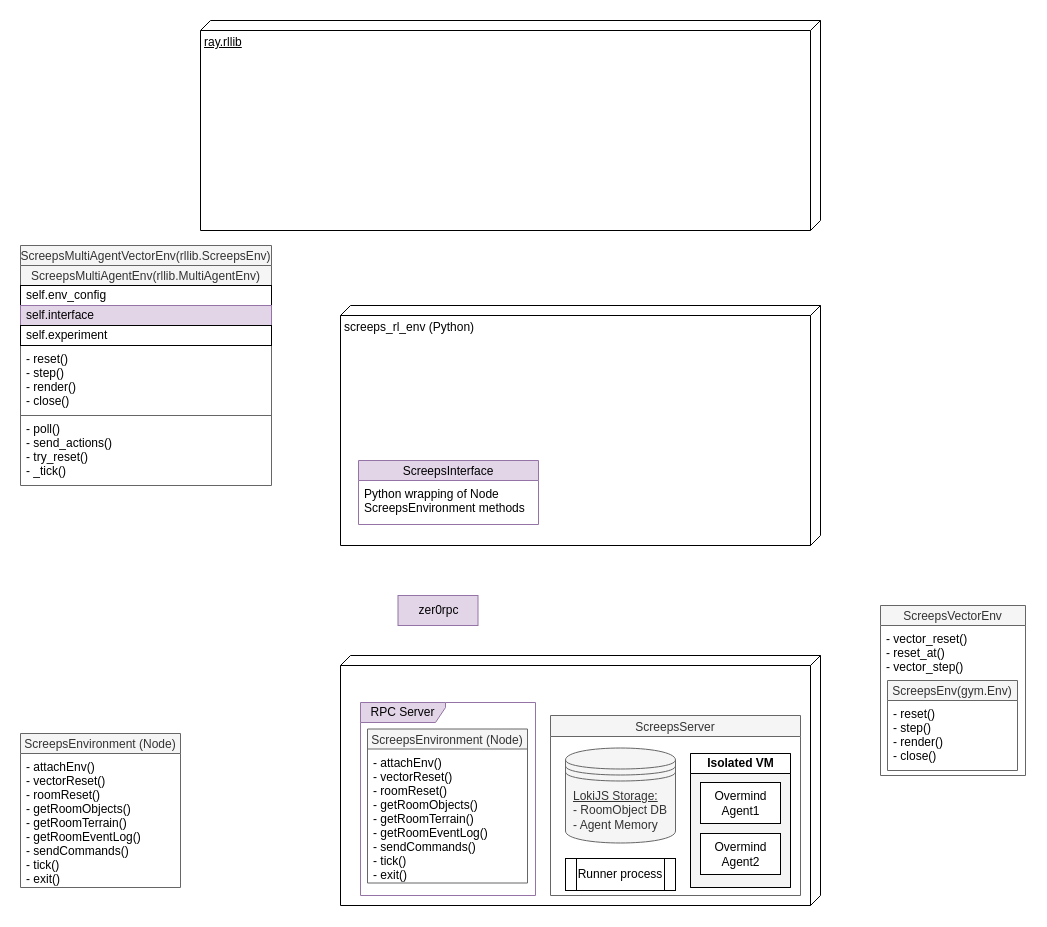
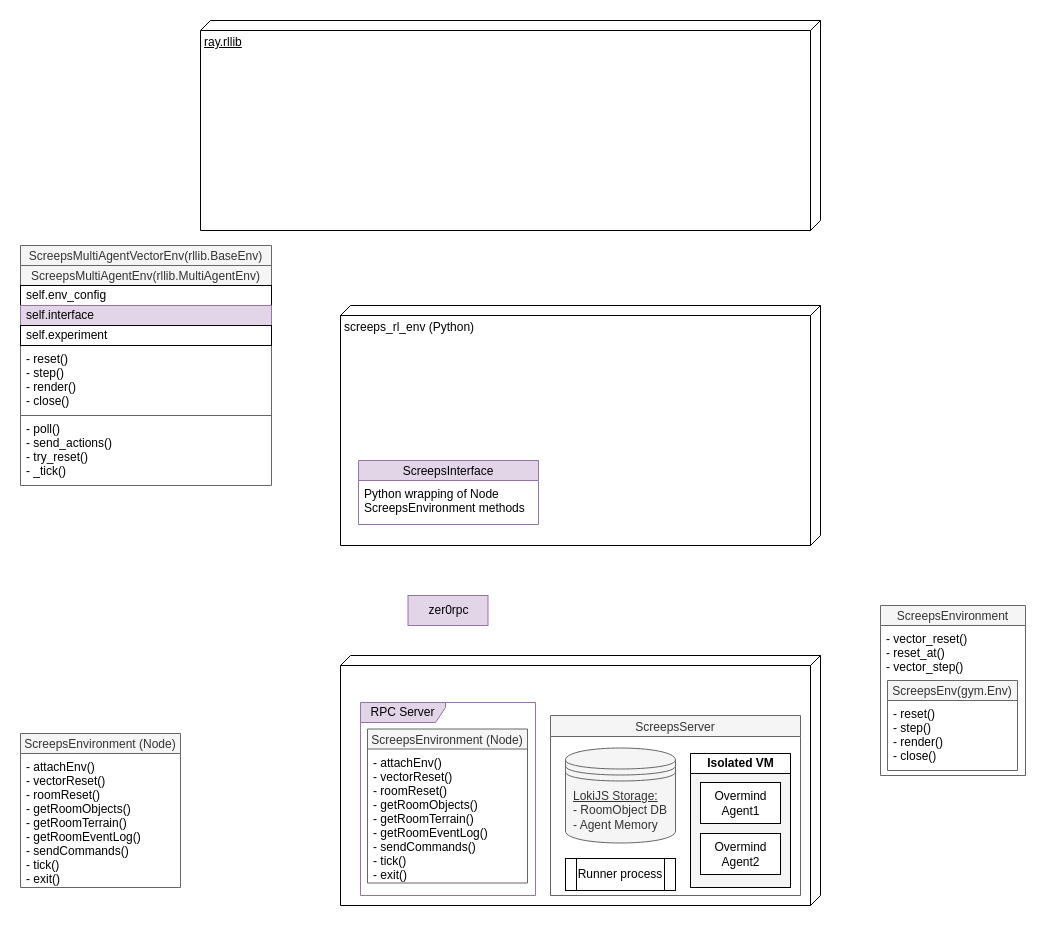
(146, 256) -> (146, 256)
(438, 611) -> (448, 611)
(953, 616) -> (953, 616)
